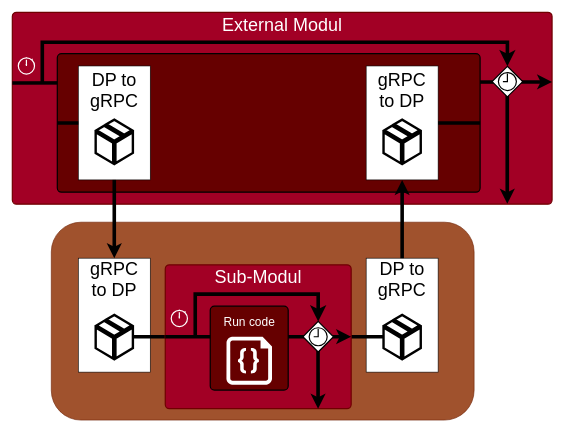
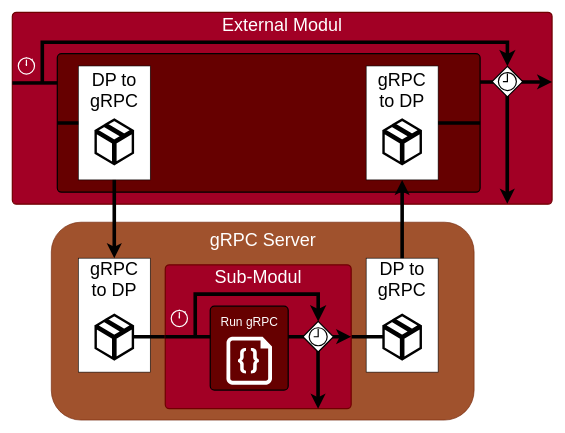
none -> (263, 240)
(250, 321) -> (250, 321)
